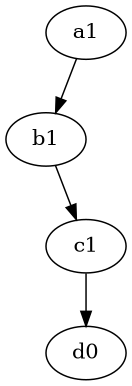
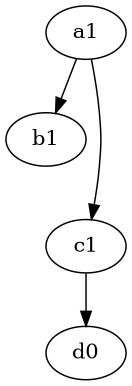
(63, 186) -> (101, 132)
